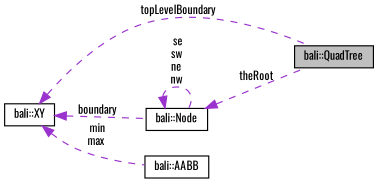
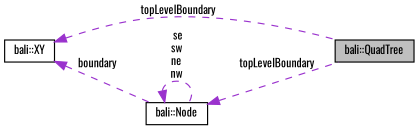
(255, 77) -> (275, 64)
(177, 167) -> none
